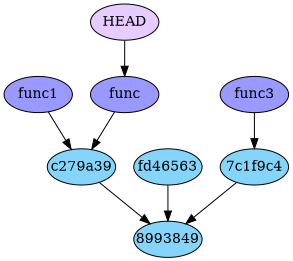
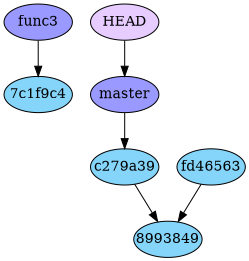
(38, 95) -> none
(125, 95) -> (125, 95)
(215, 200) -> none
